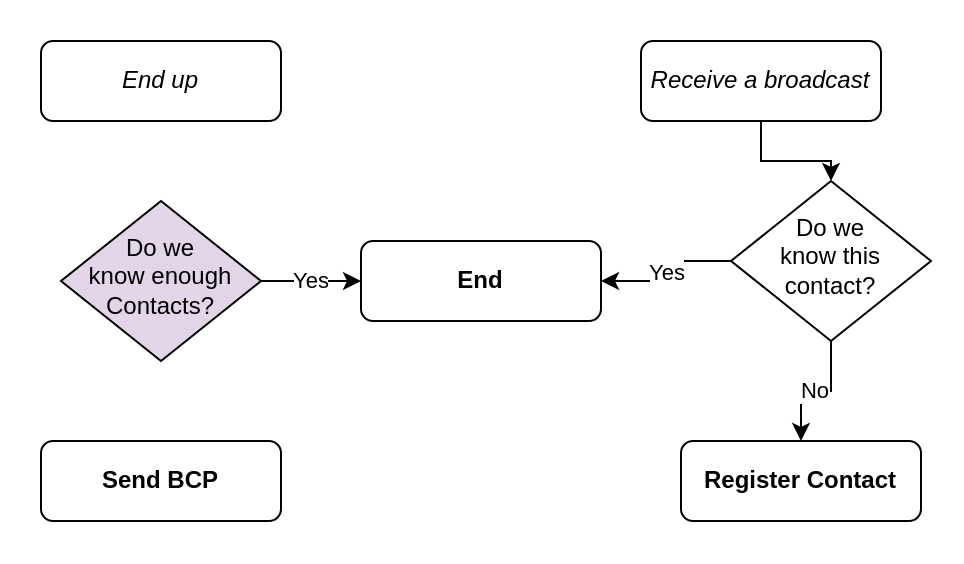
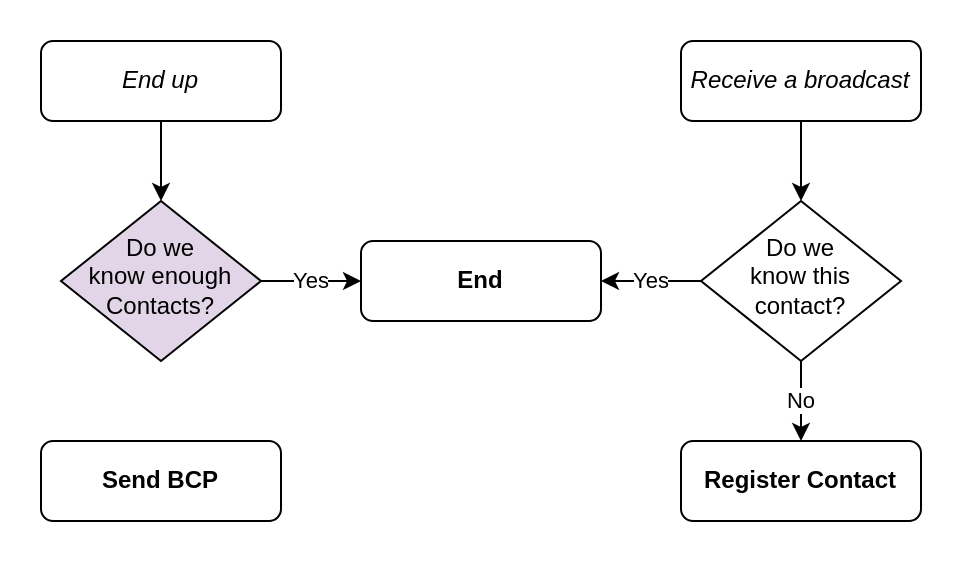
(761, 81) -> (801, 81)
none -> (161, 154)
(831, 261) -> (801, 281)
